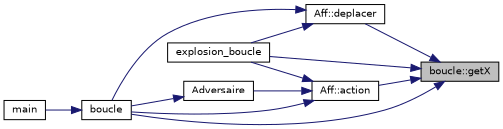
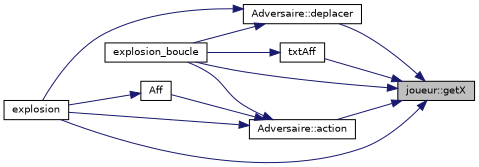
(345, 14) -> (302, 14)
none -> (302, 53)
(460, 72) -> (436, 91)
(219, 91) -> (156, 91)
(345, 91) -> (302, 129)
(25, 110) -> none
(107, 110) -> (36, 110)
